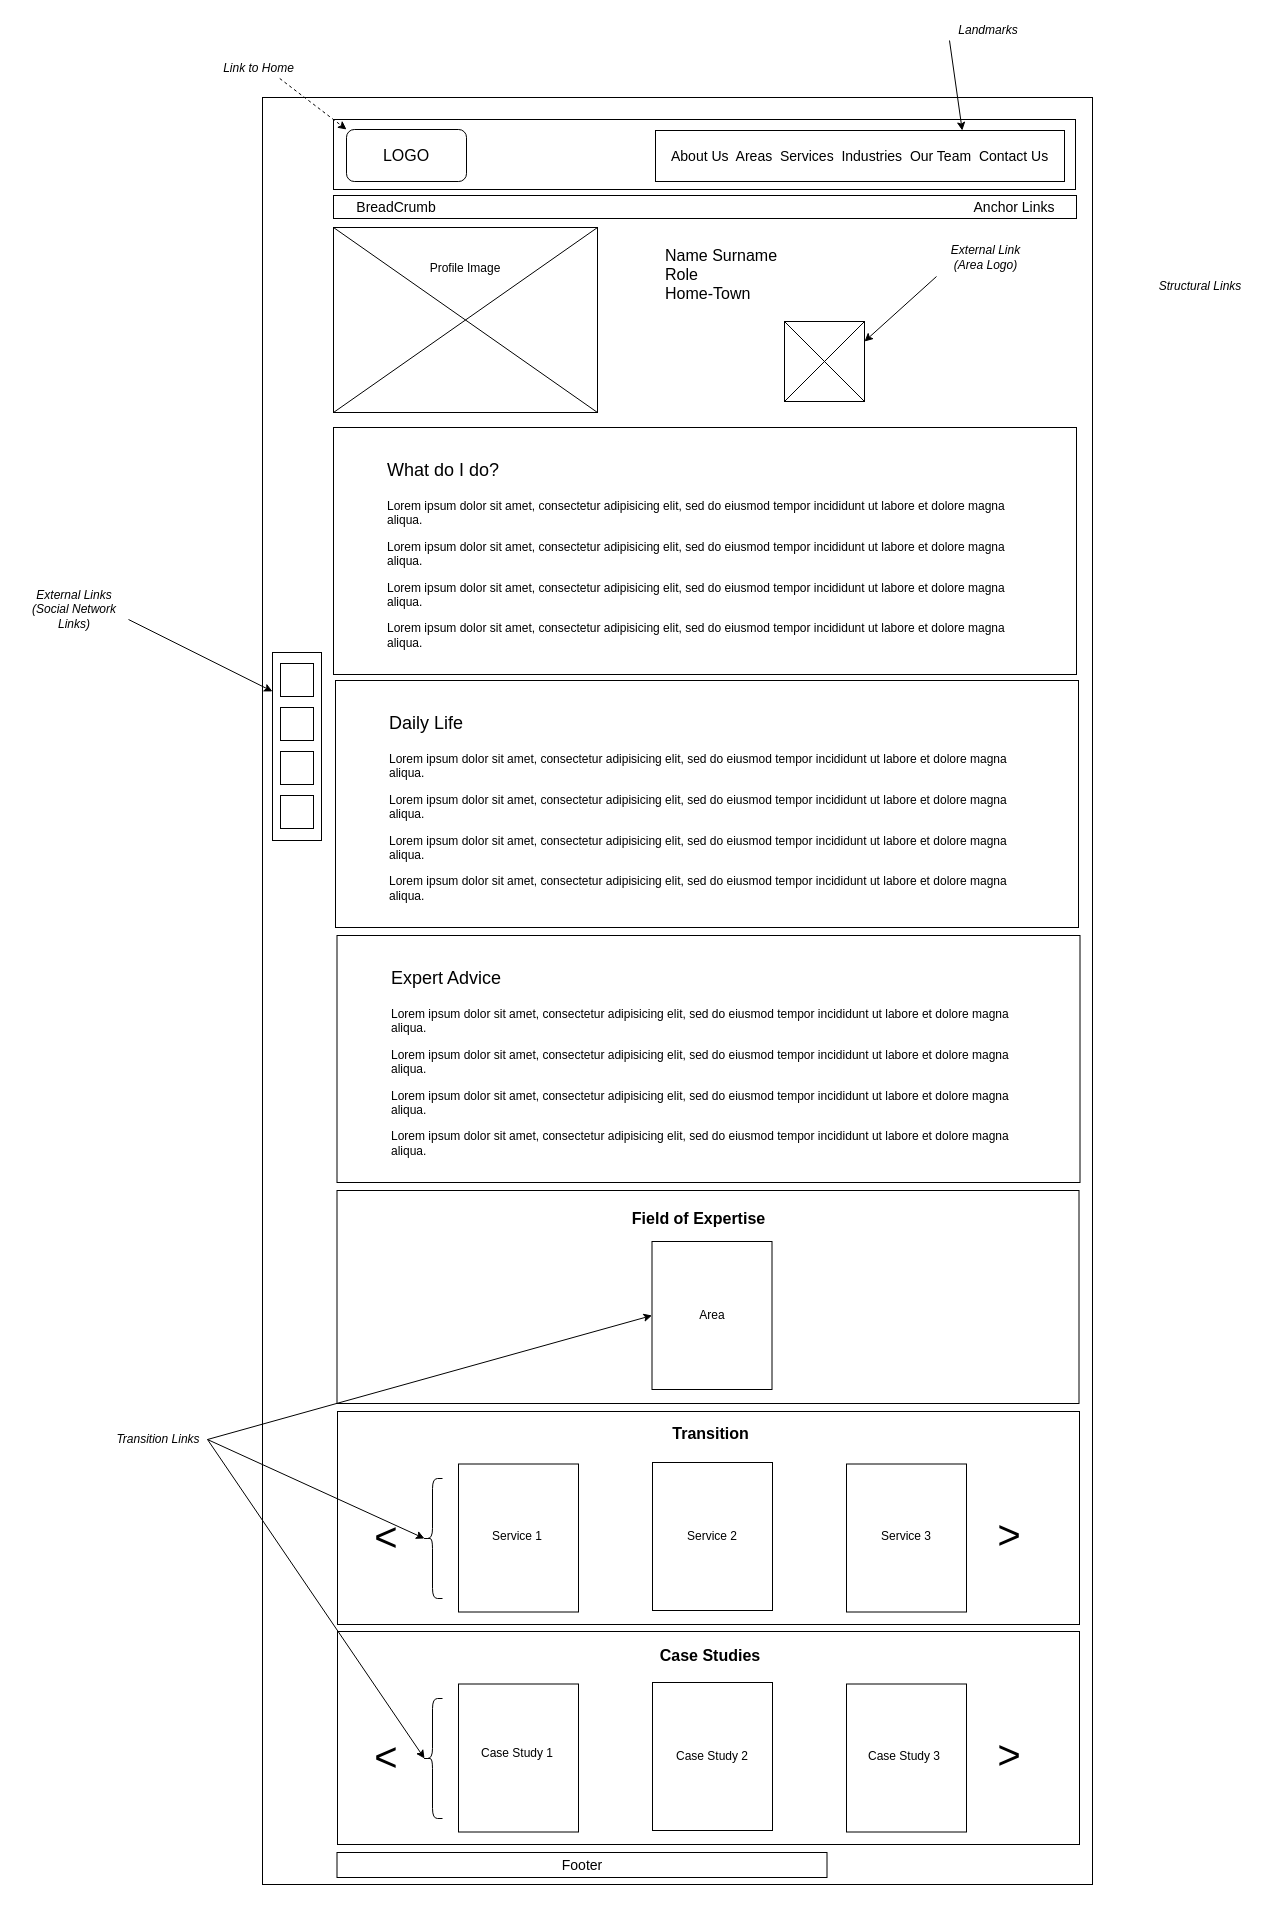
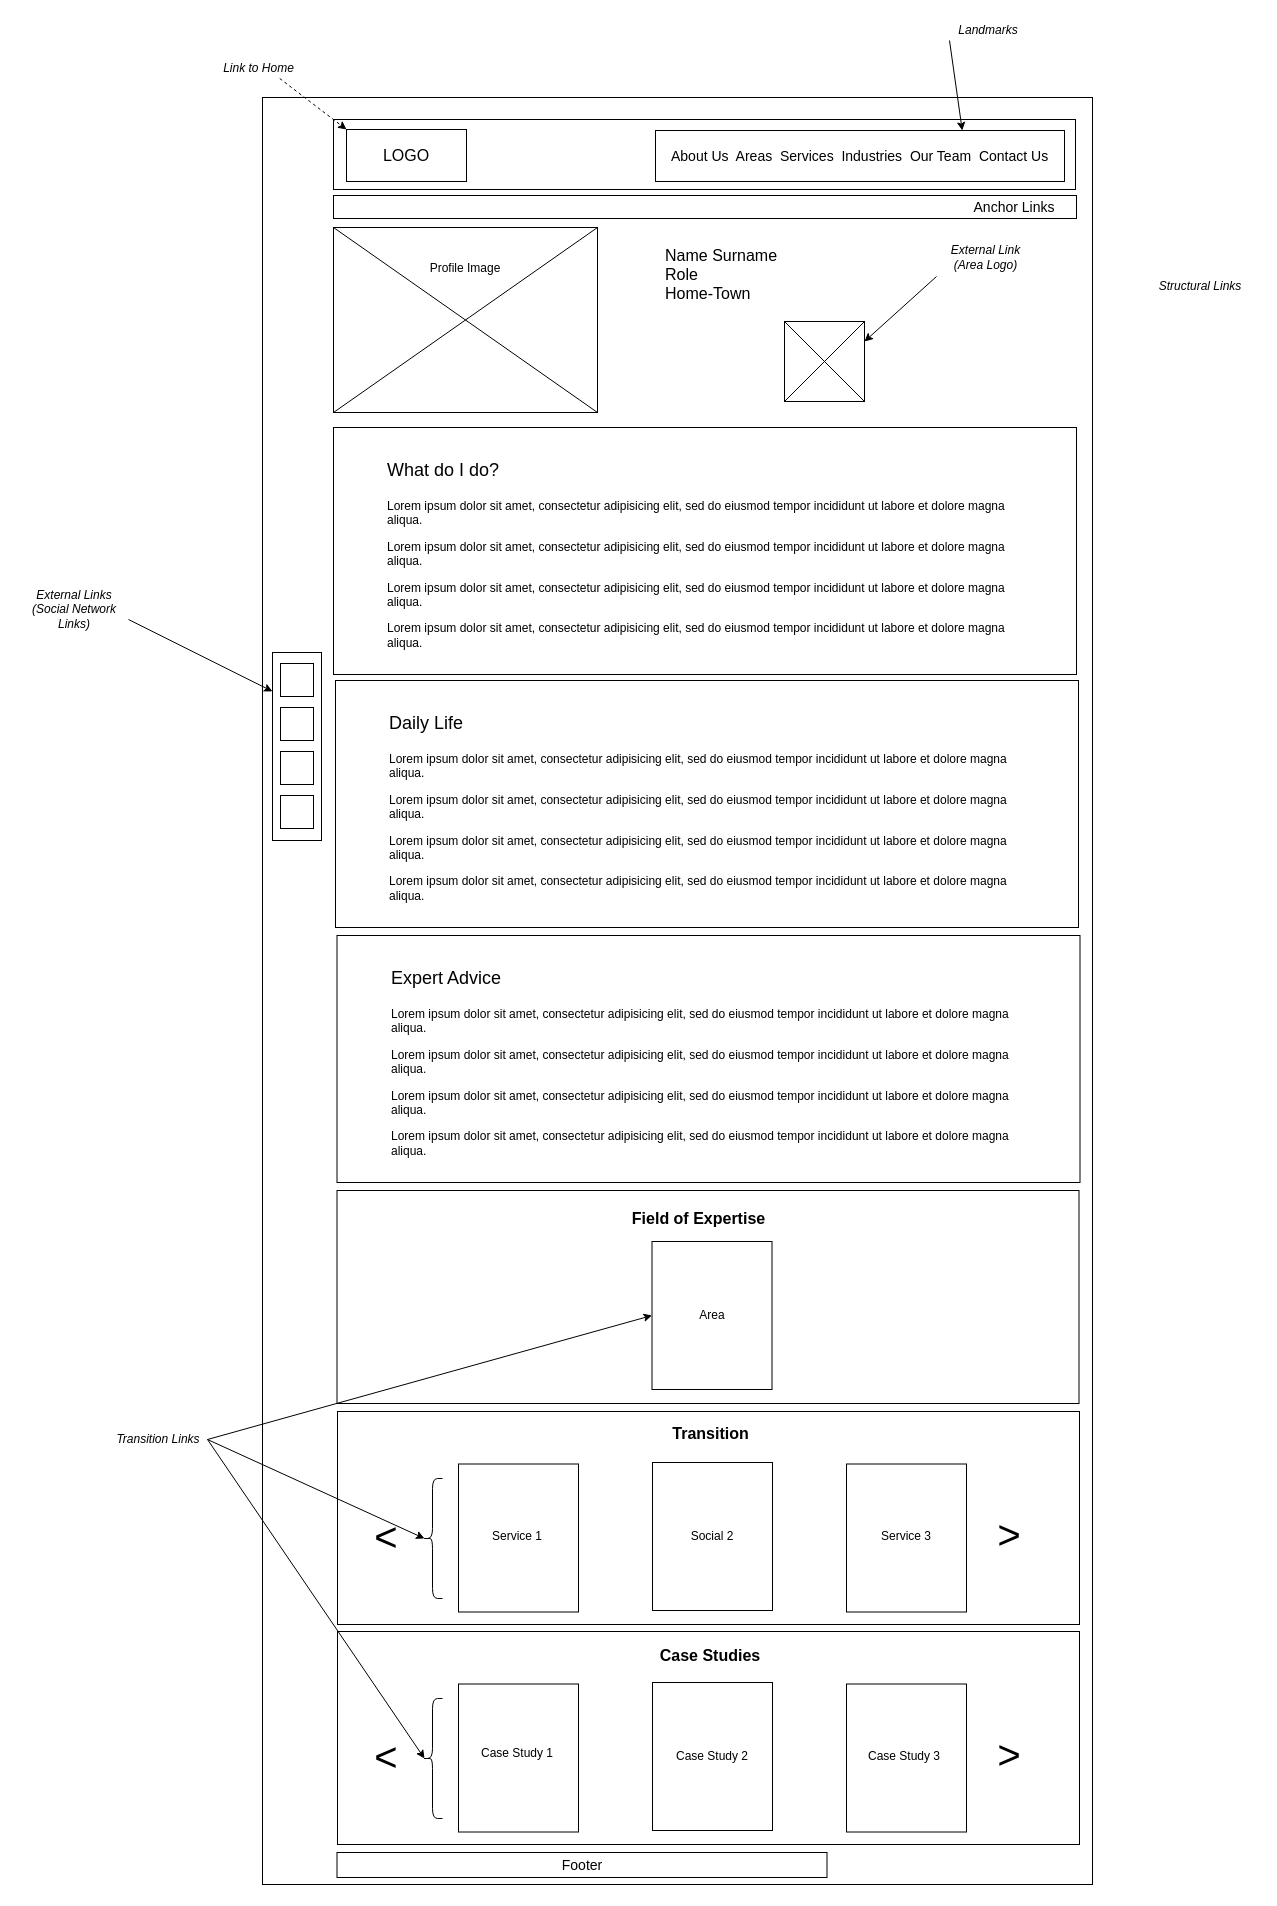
(407, 156) -> (407, 156)
(397, 207) -> none
(713, 1537) -> (713, 1537)
